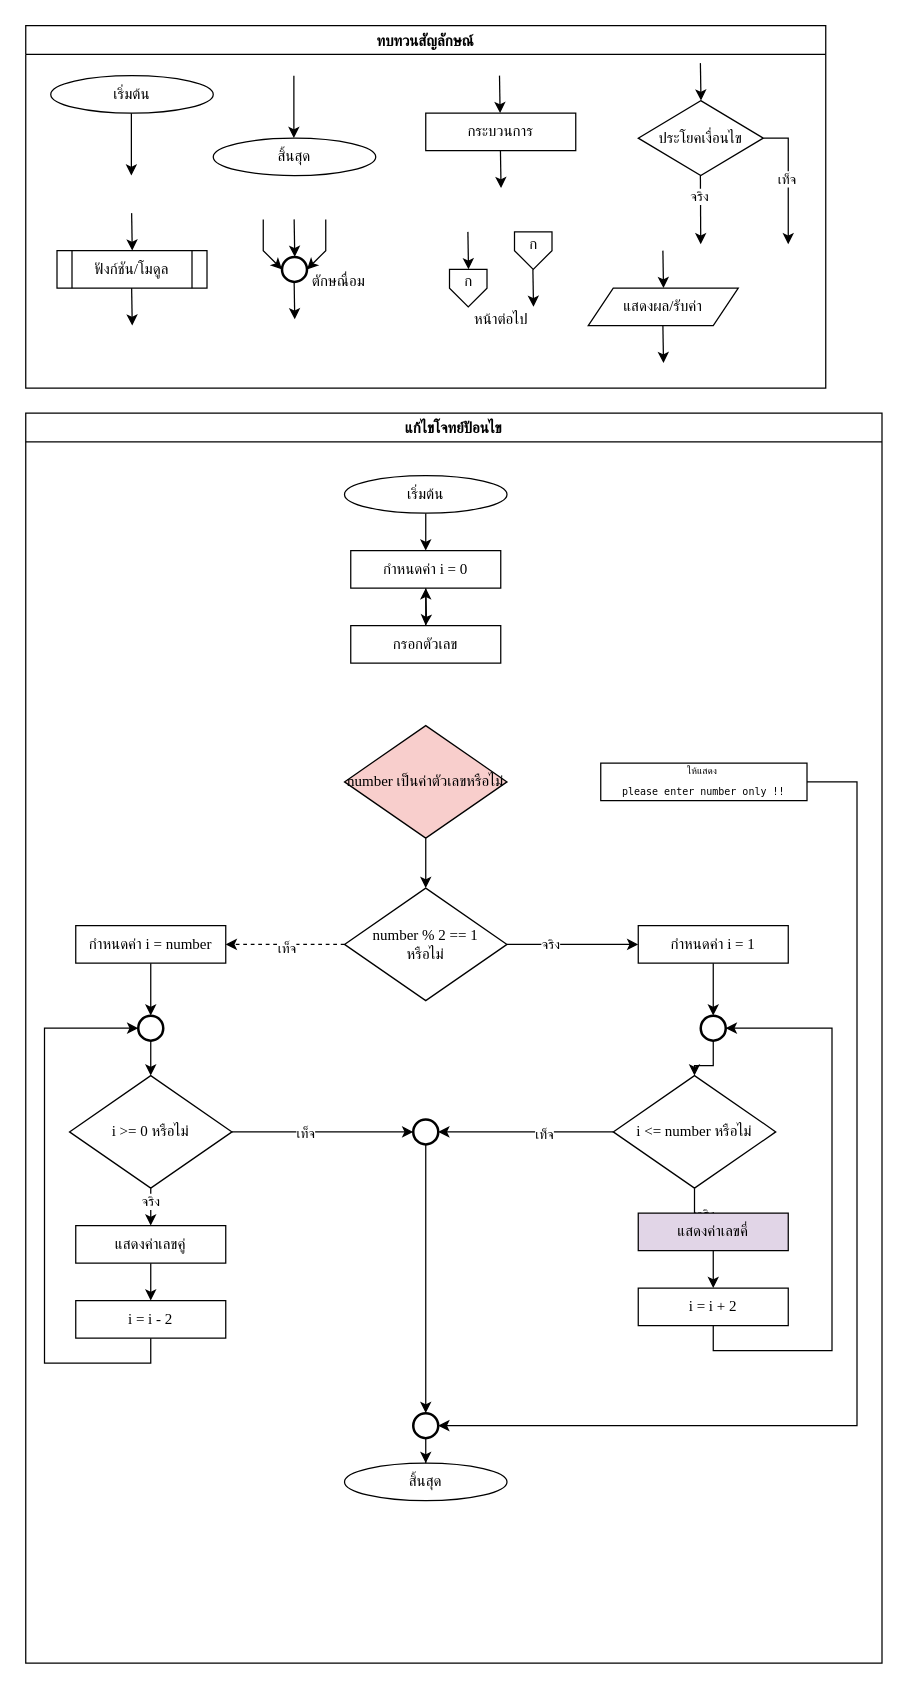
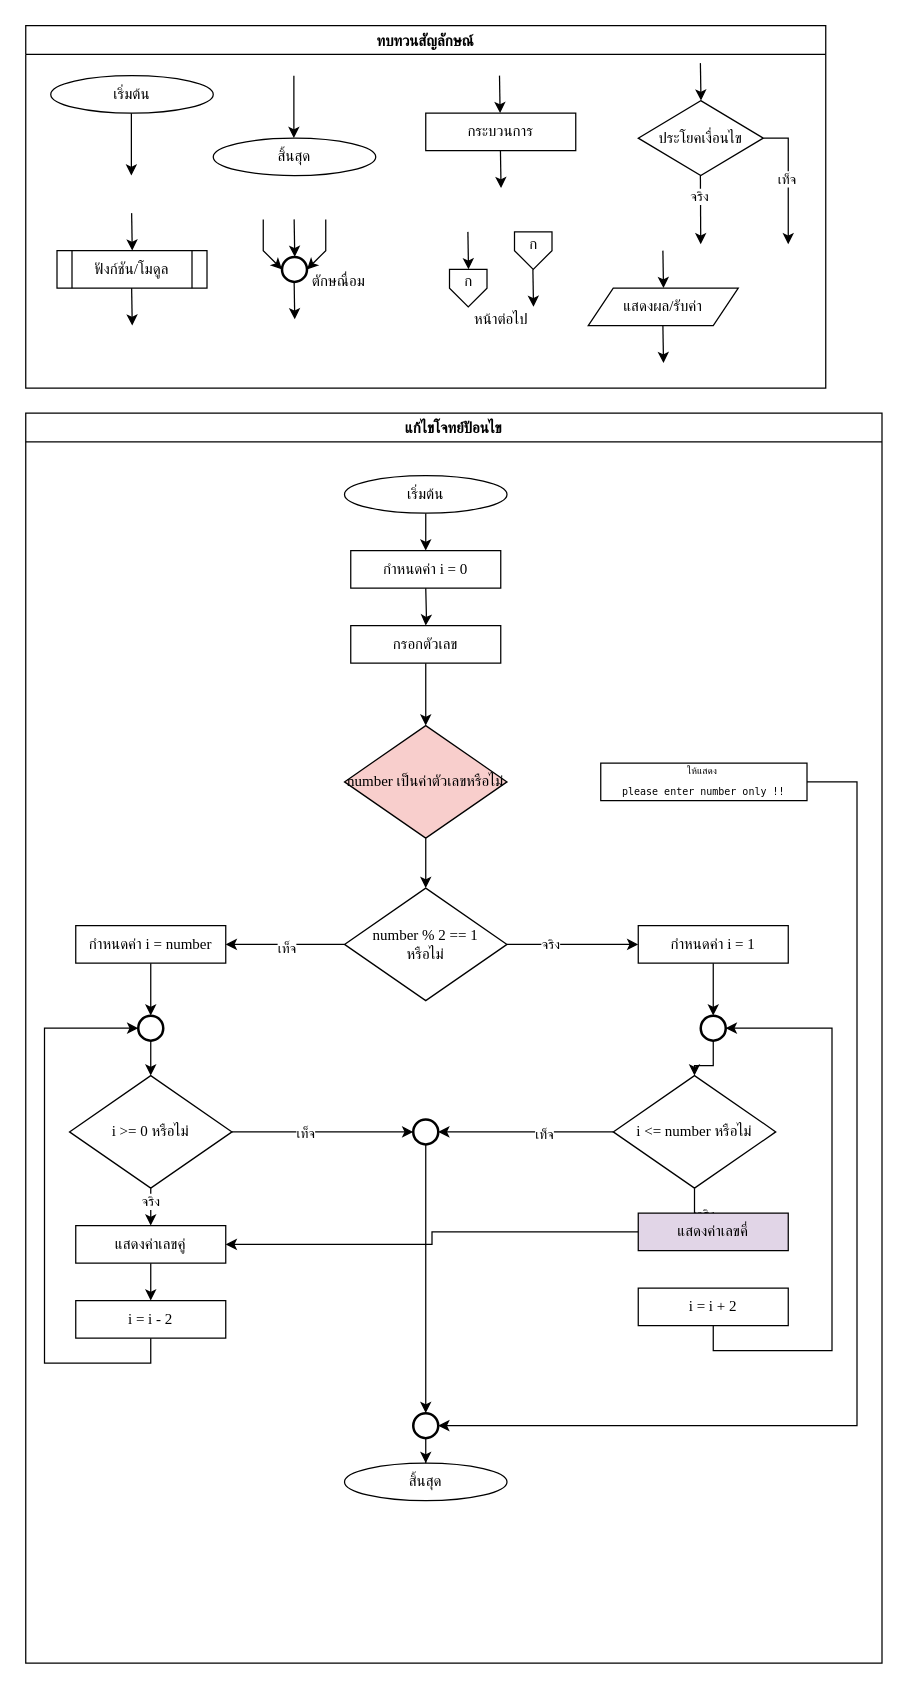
(426, 622) -> (426, 690)
(257, 944) -> (257, 944)
(713, 1274) -> (432, 1234)
